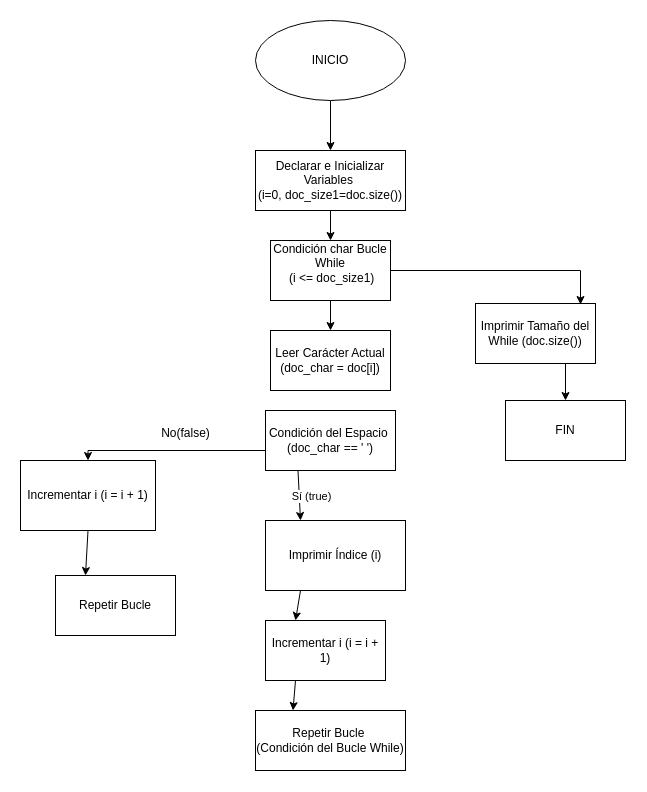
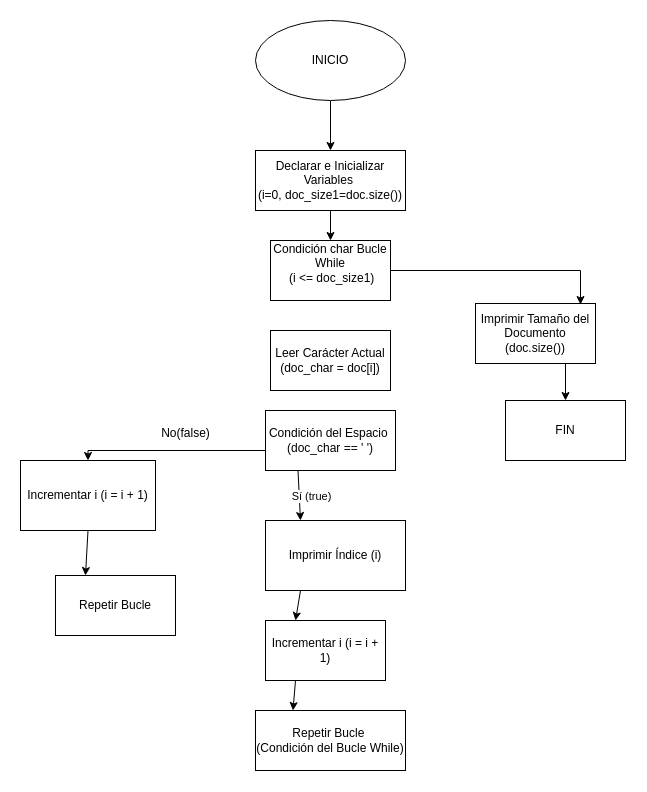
(331, 312) -> none
(536, 334) -> (536, 334)
